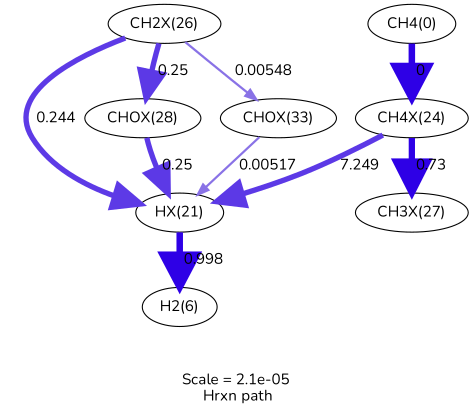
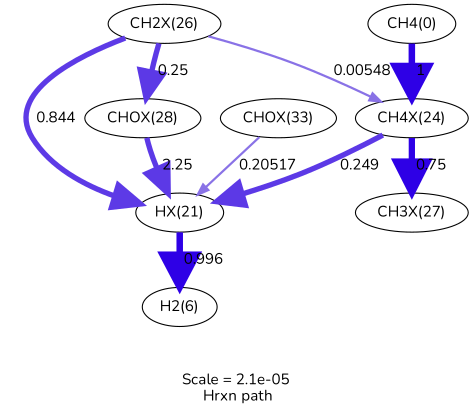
(216, 67) -> (291, 62)
(419, 71) -> (419, 71)
(54, 118) -> (54, 118)
(175, 165) -> (175, 165)
(266, 165) -> (266, 165)
(358, 165) -> (358, 165)
(429, 165) -> (429, 165)
(201, 260) -> (201, 260)
